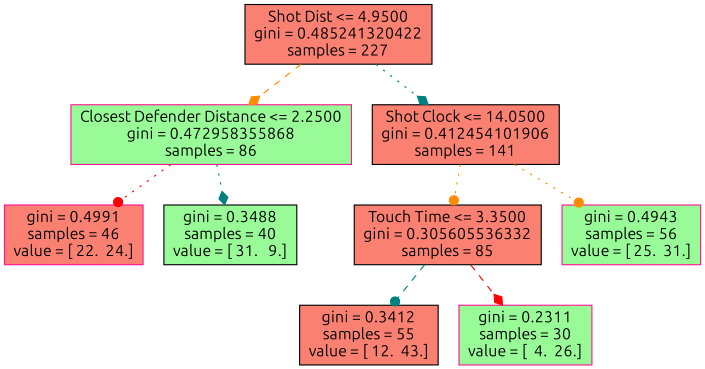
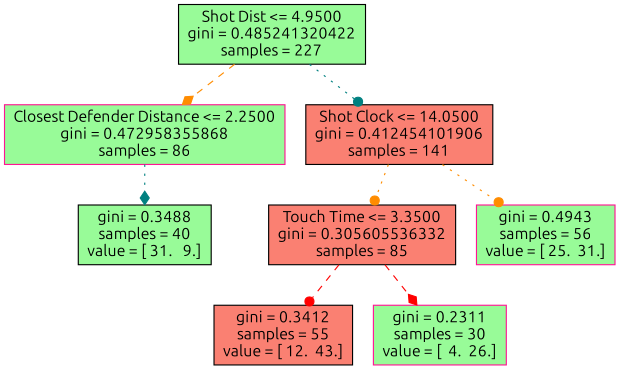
(338, 34) -> (272, 34)
(397, 80) -> (332, 82)
(74, 235) -> none
(411, 281) -> (326, 281)
